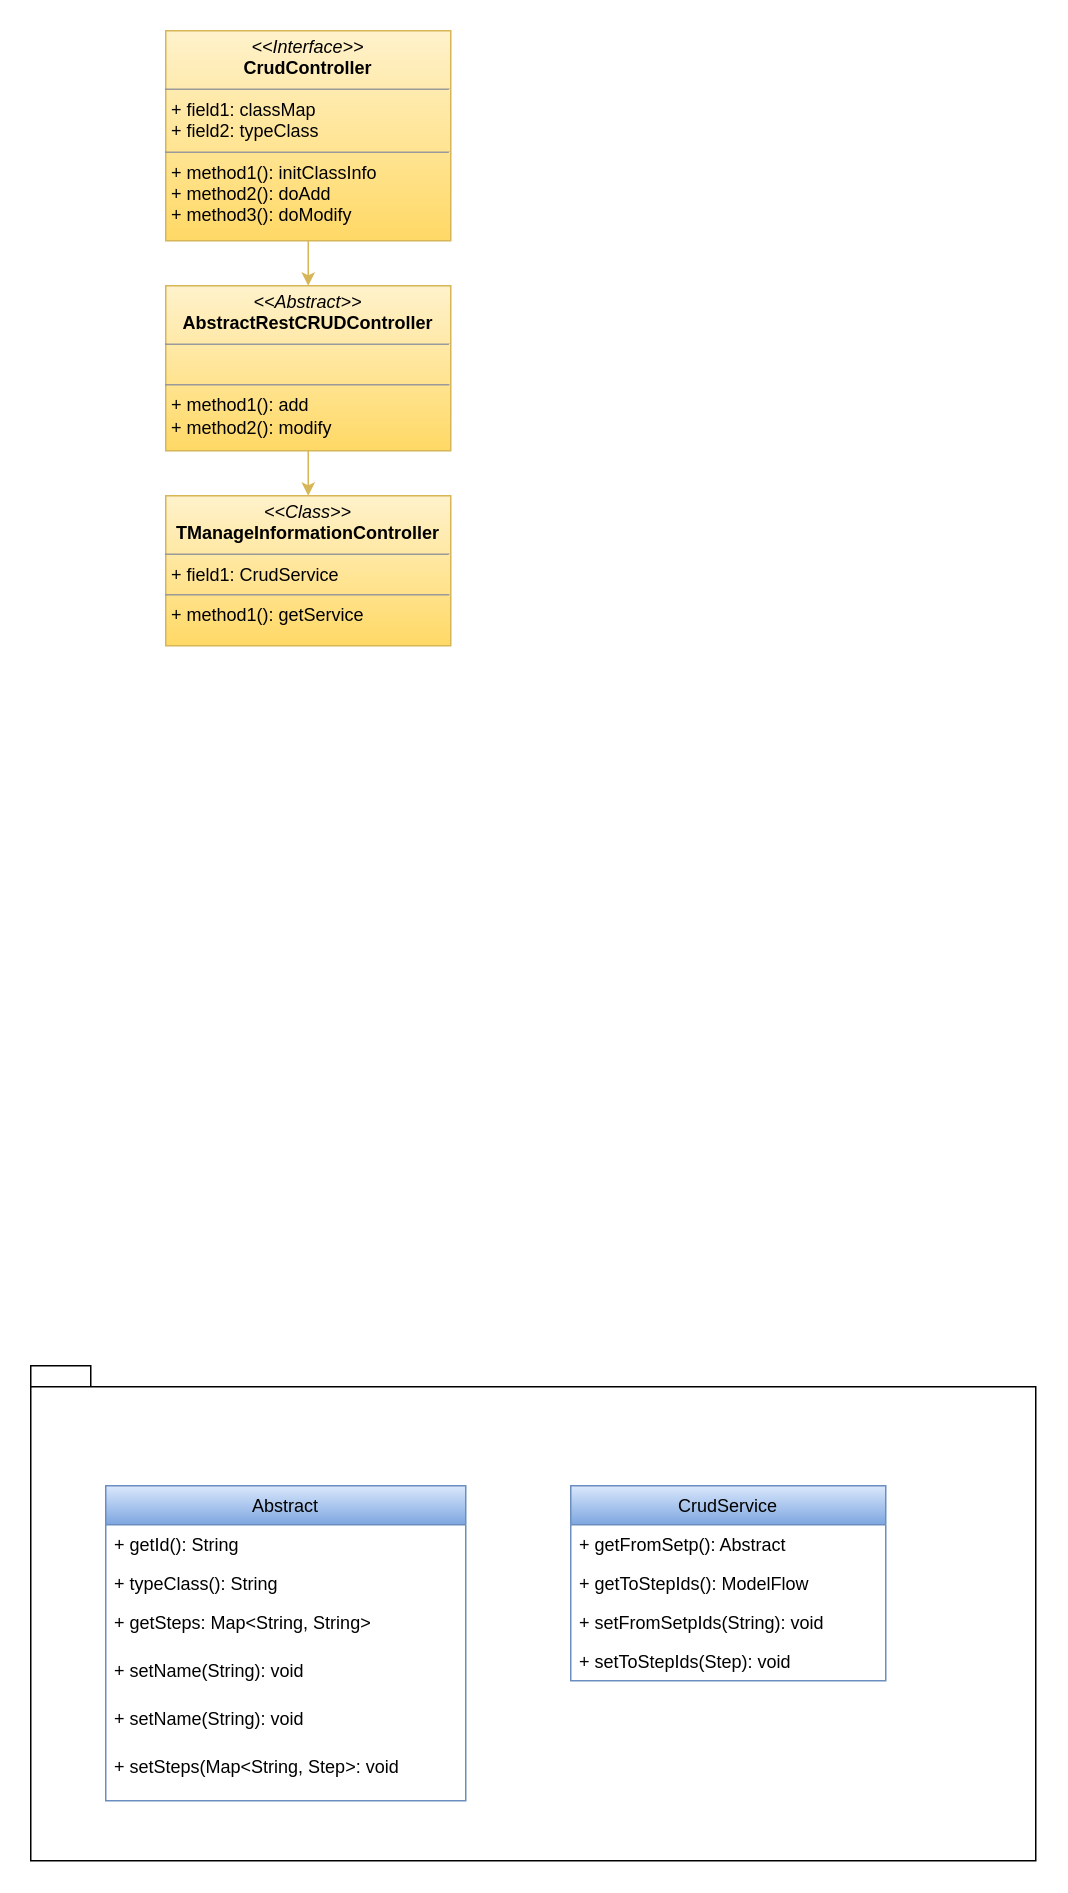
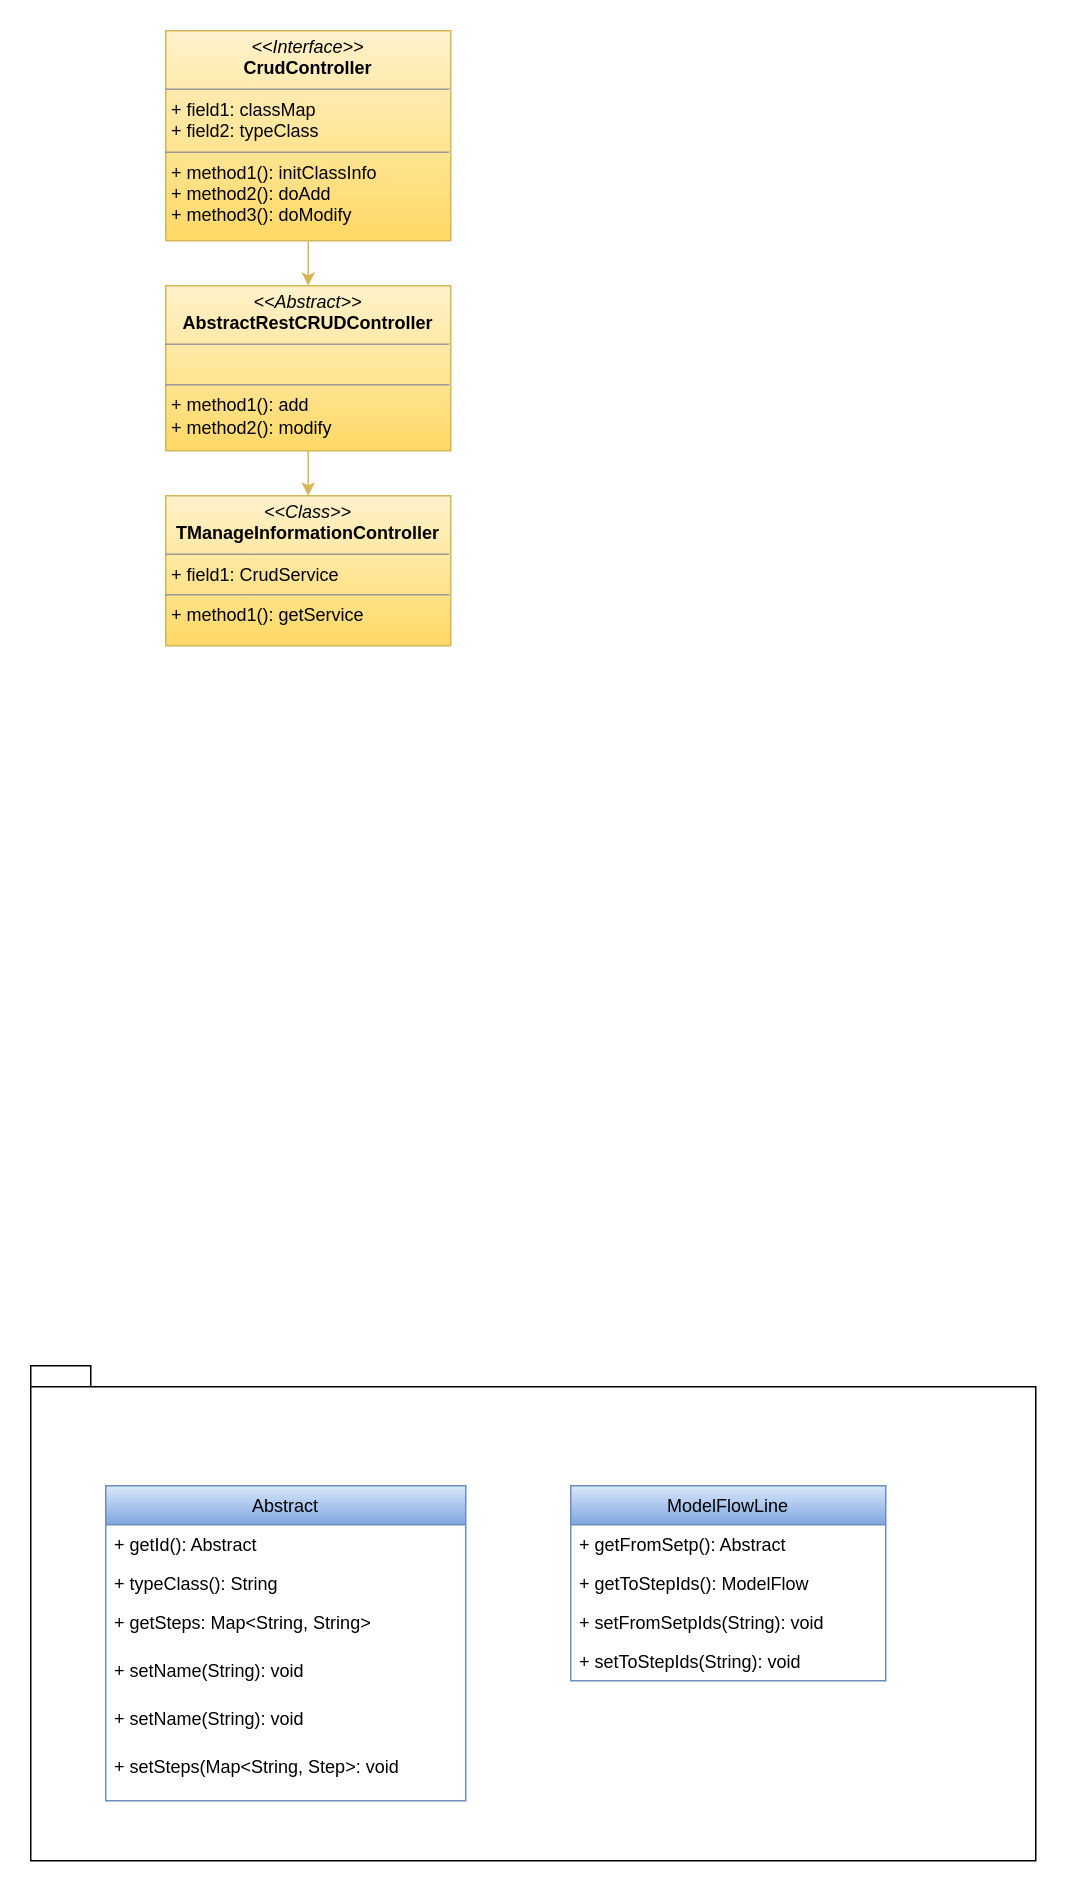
(728, 1506) -> (728, 1506)
(190, 1545) -> (203, 1545)
(701, 1662) -> (708, 1662)
